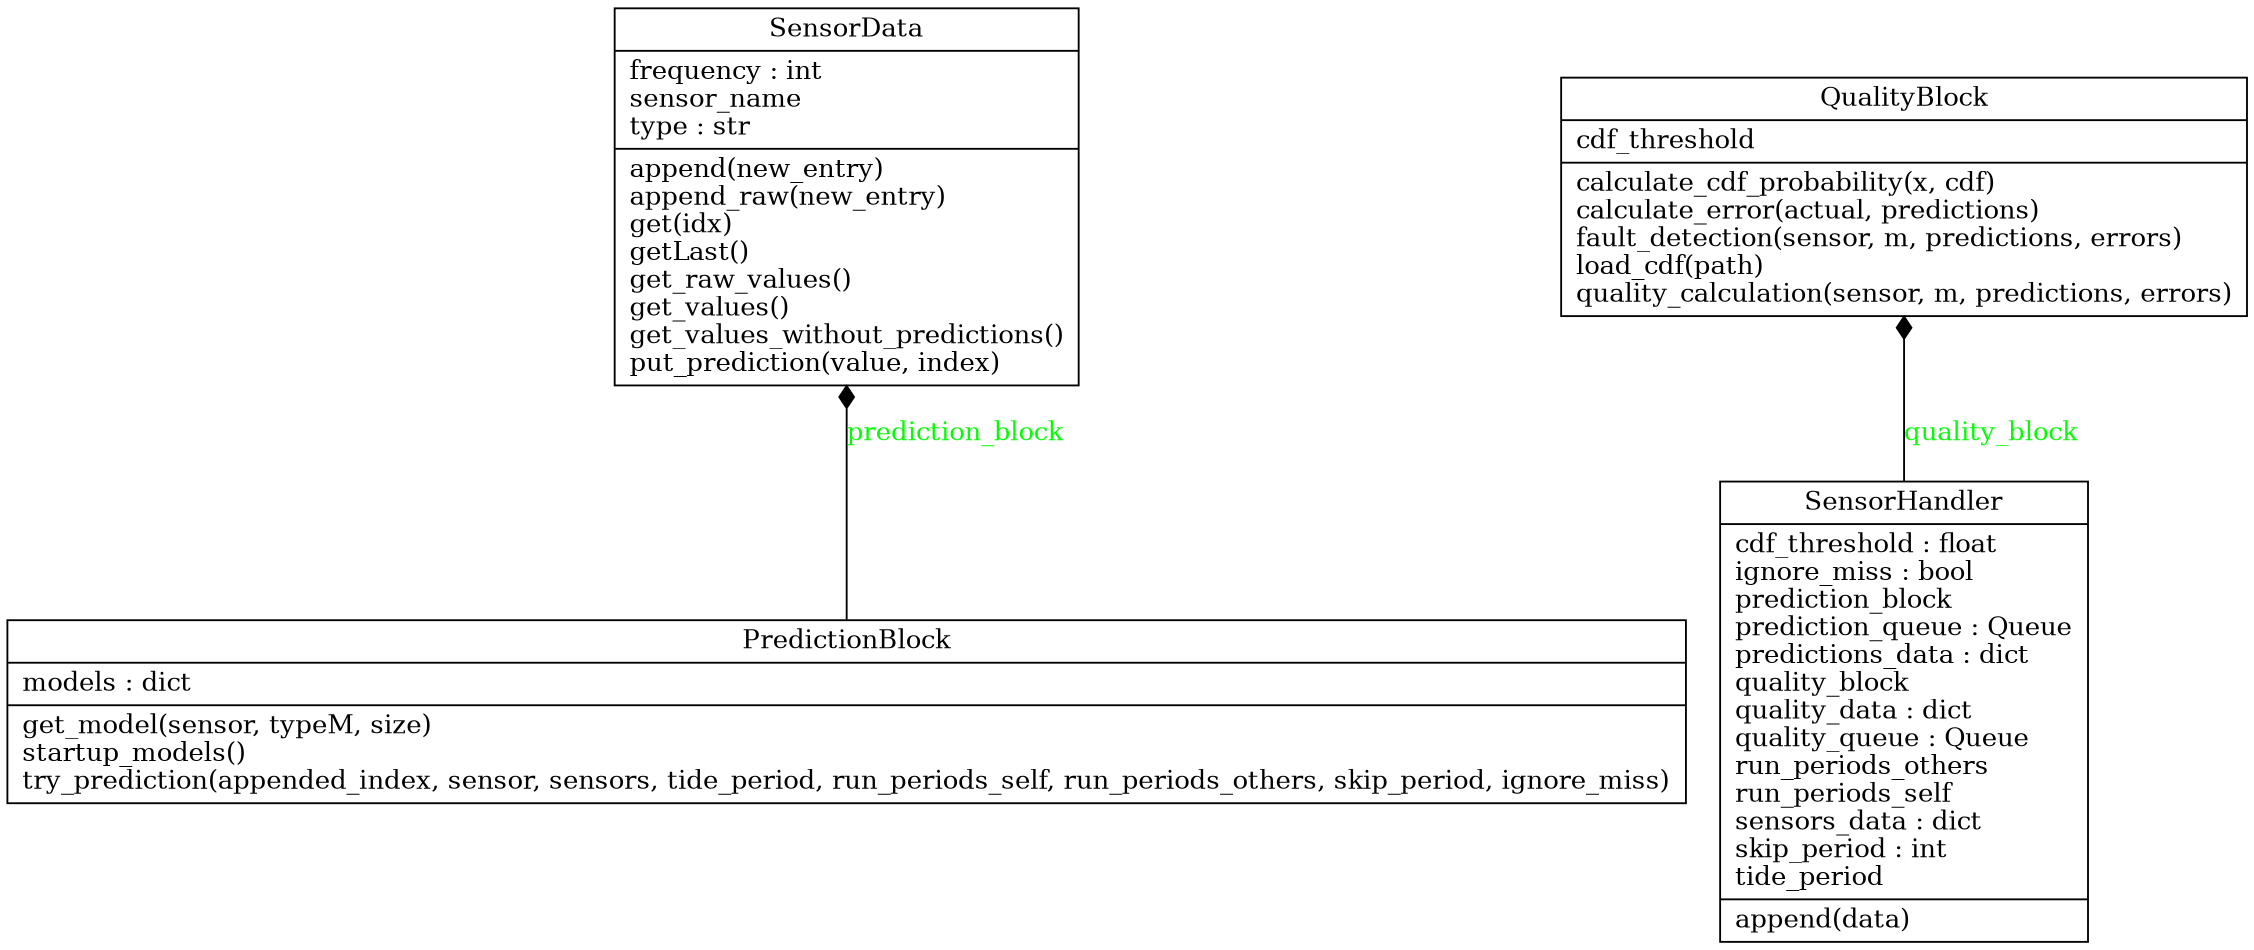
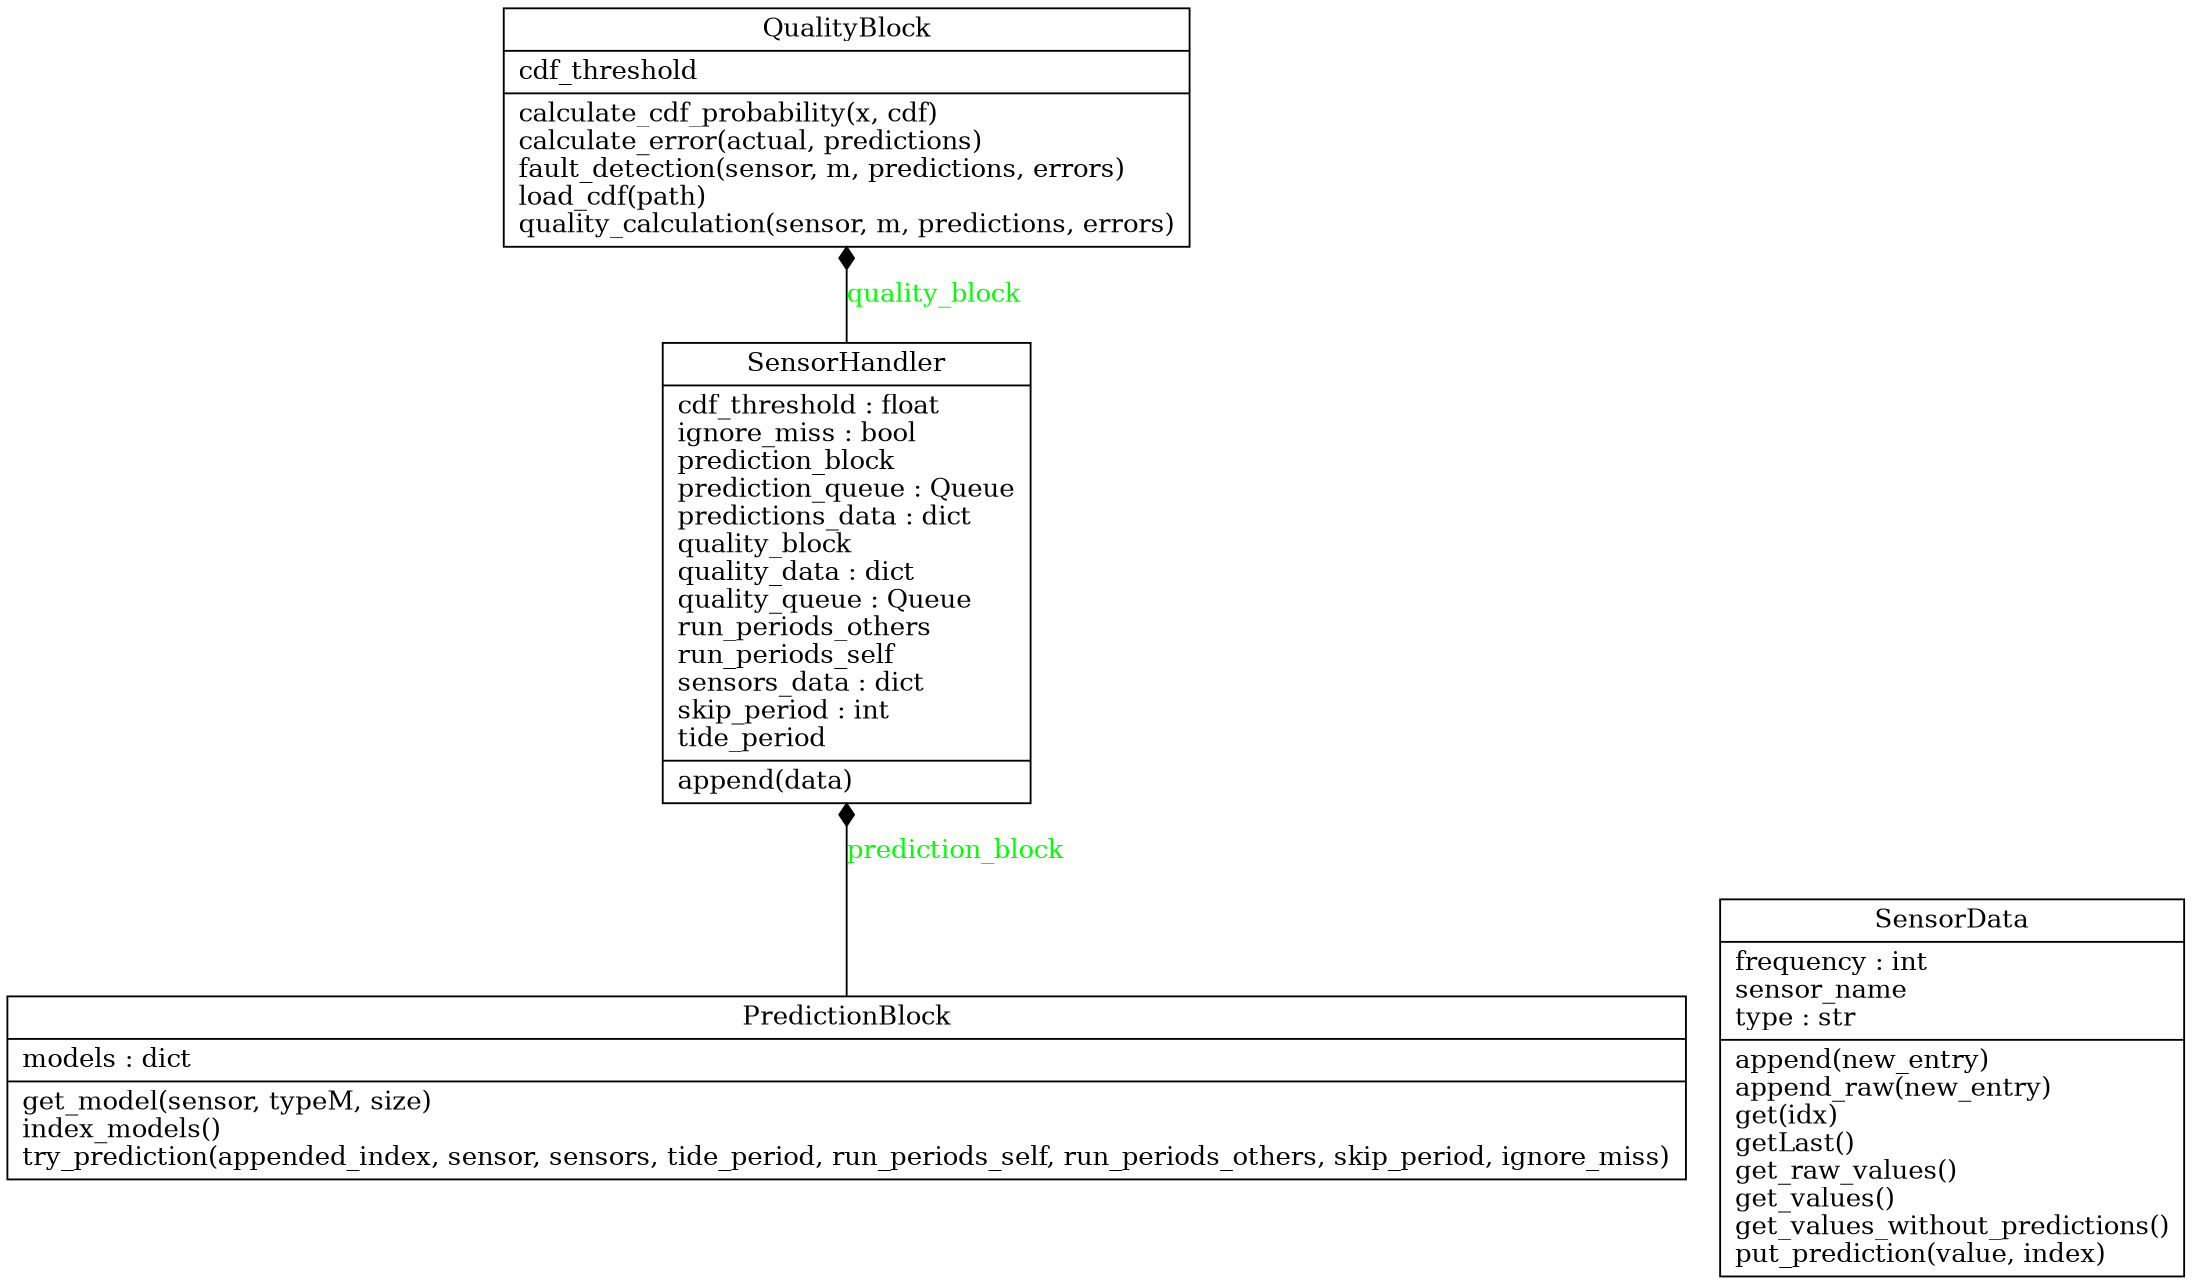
(847, 514) -> (847, 911)
(134, 753) -> (122, 1130)
